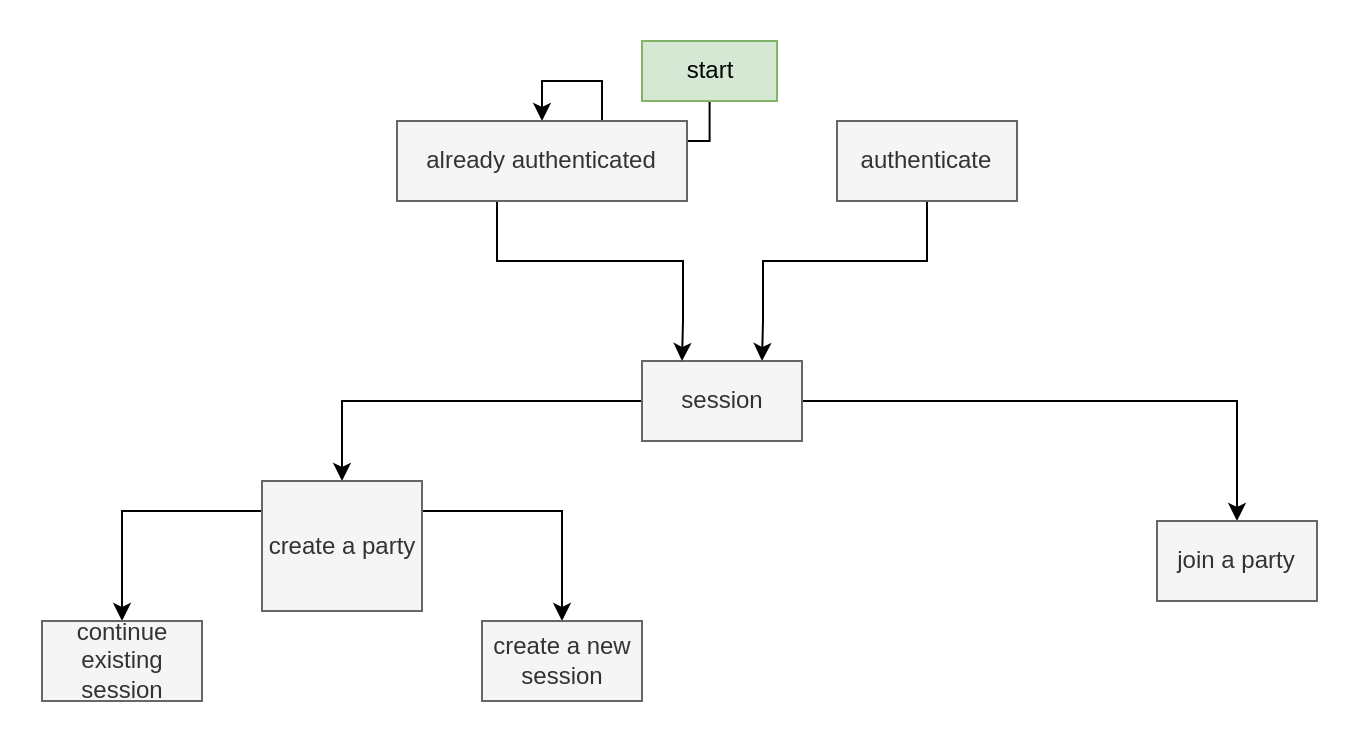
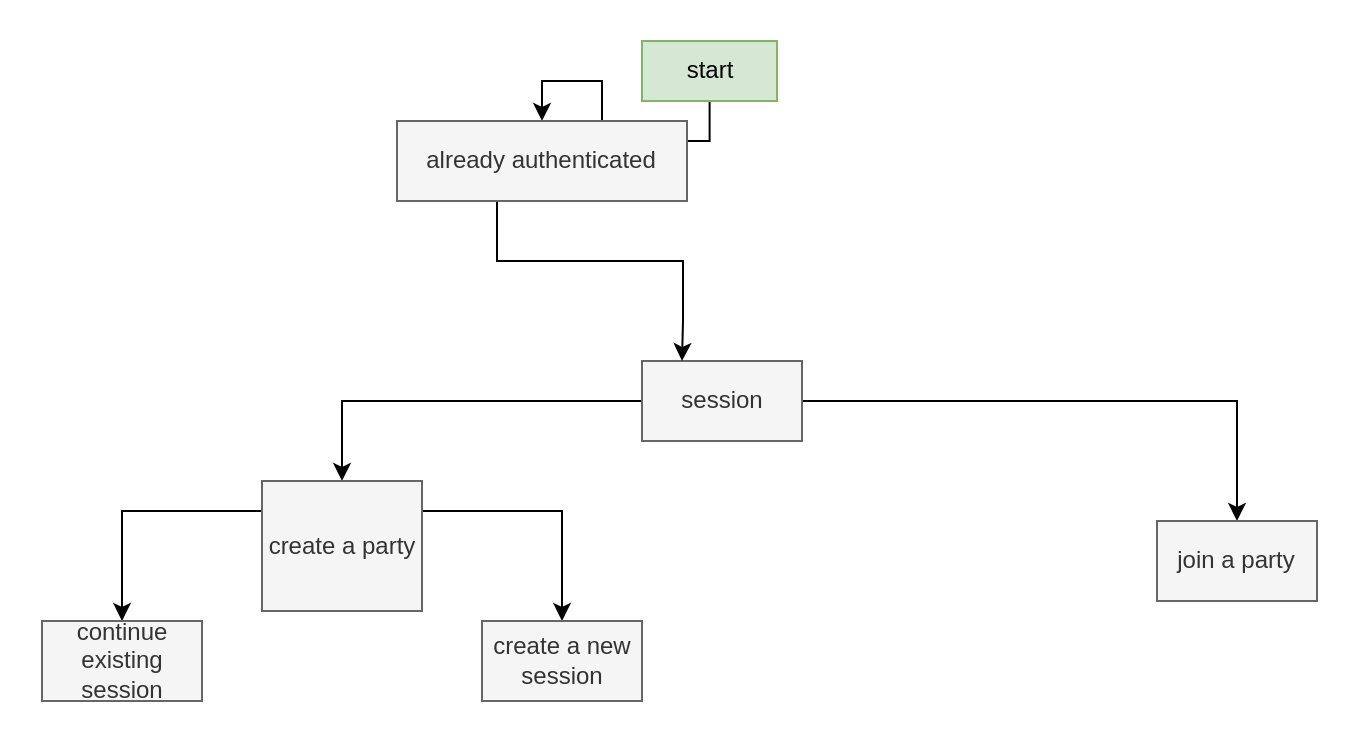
(927, 161) -> none
(833, 261) -> none
